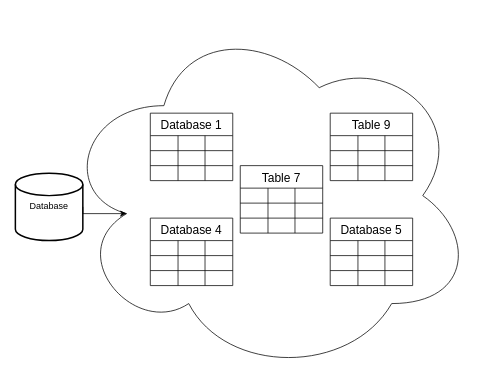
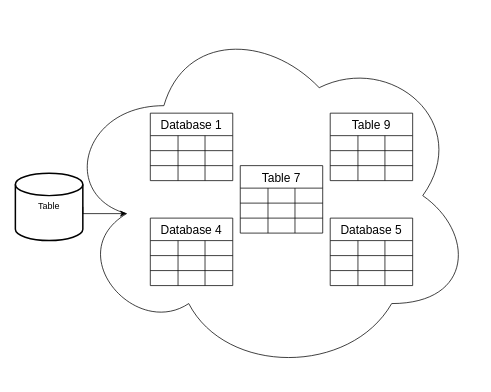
(49, 207) -> (49, 207)
